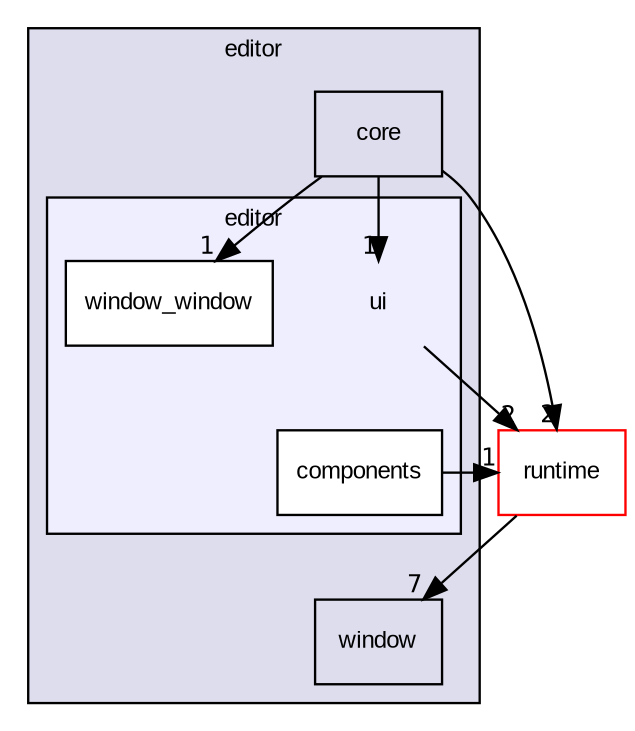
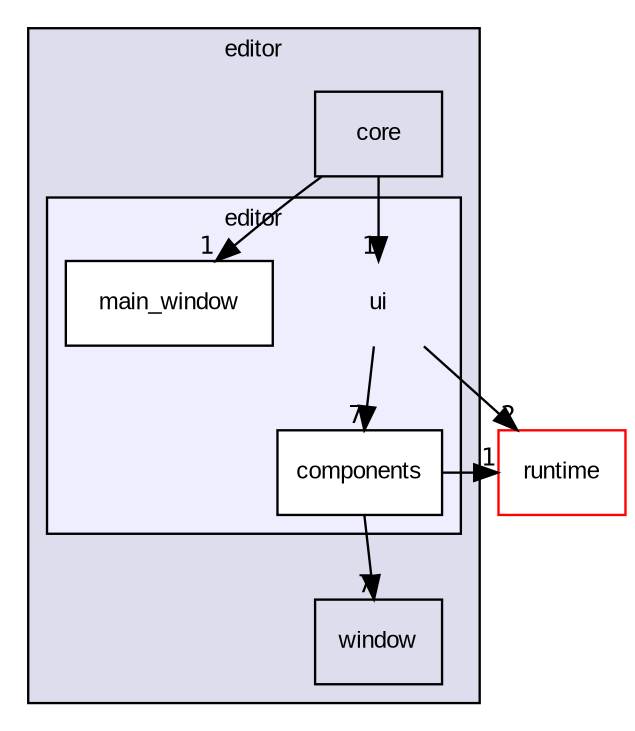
(516, 279) -> none
(169, 303) -> (169, 303)
none -> (370, 376)
(494, 536) -> (368, 549)
